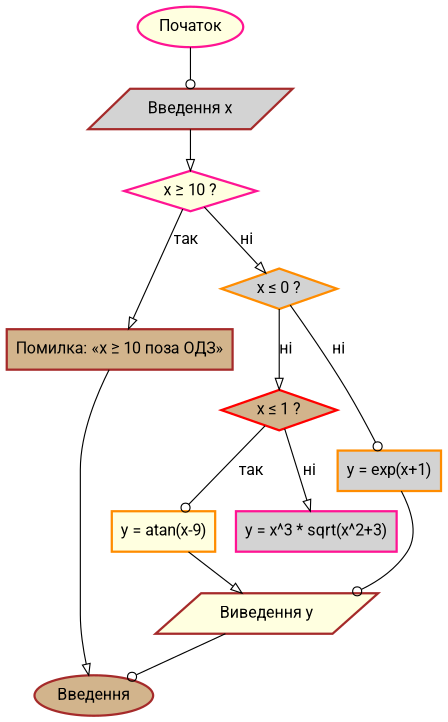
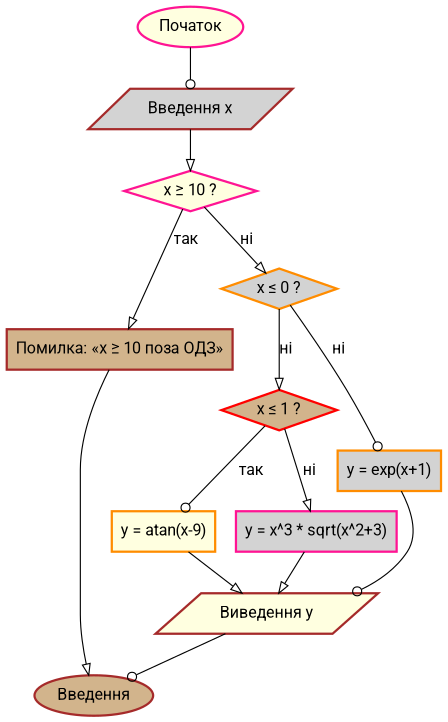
none -> (295, 568)
